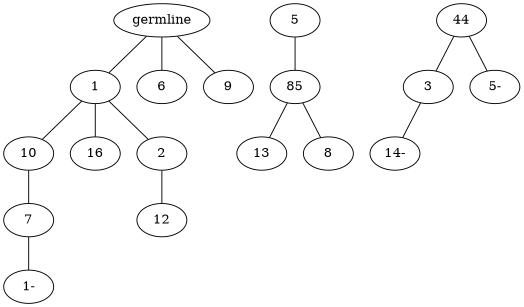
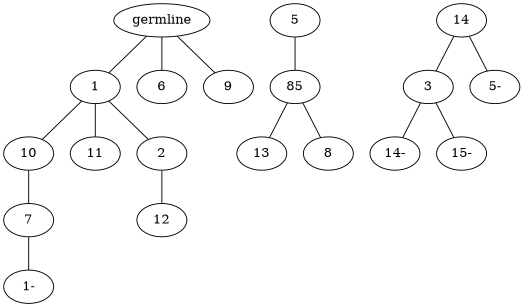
(462, 20) -> (462, 20)
(95, 154) -> (95, 154)
none -> (462, 154)
